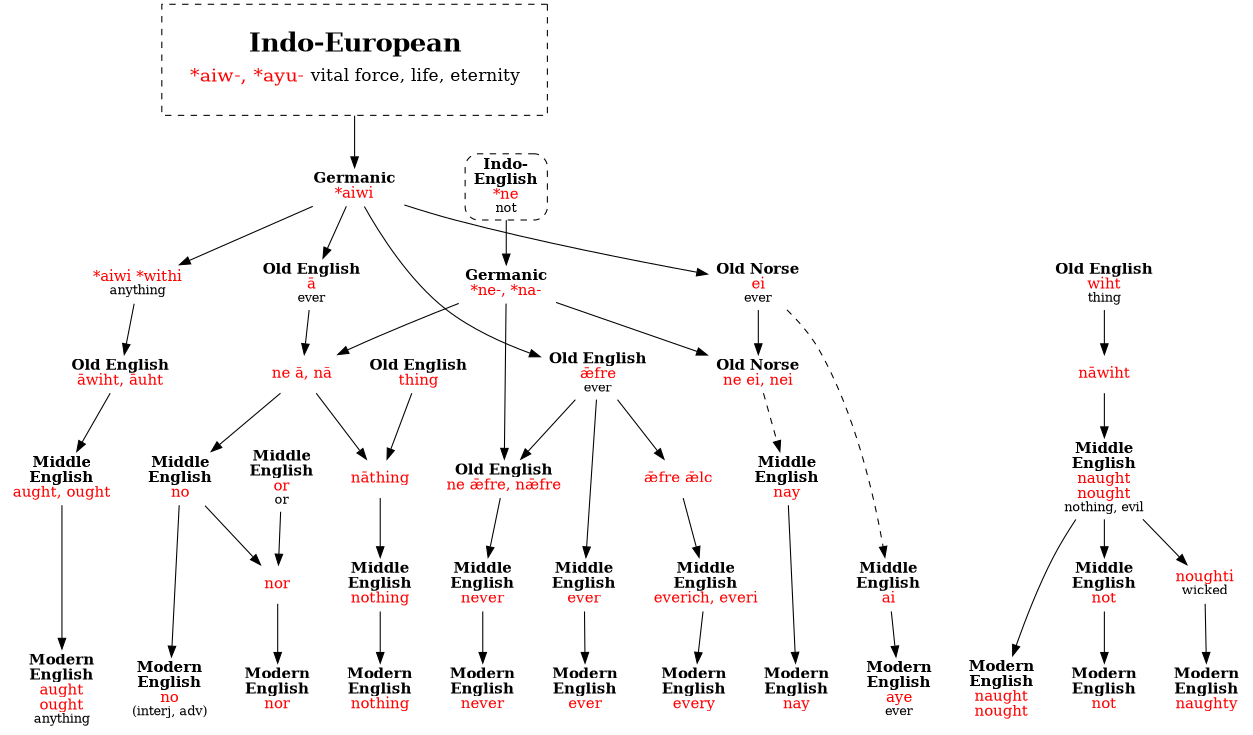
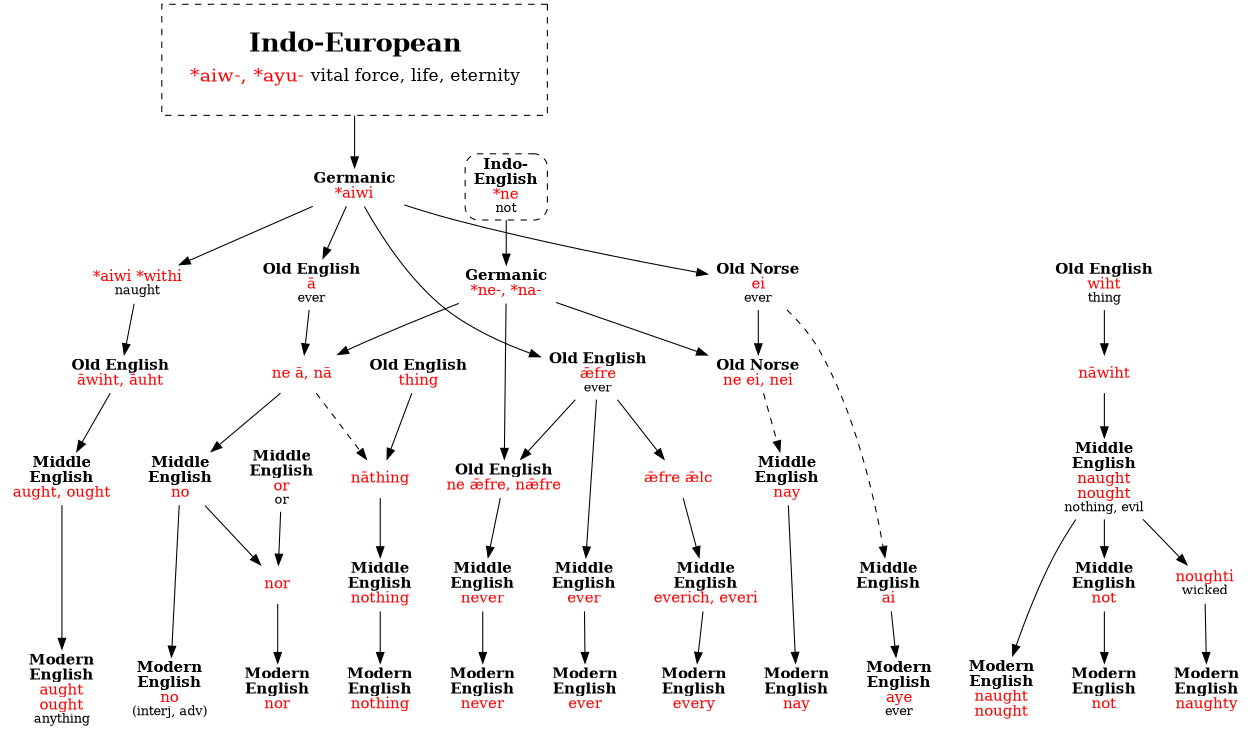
(138, 291) -> (138, 291)
(338, 422) -> (338, 422)
